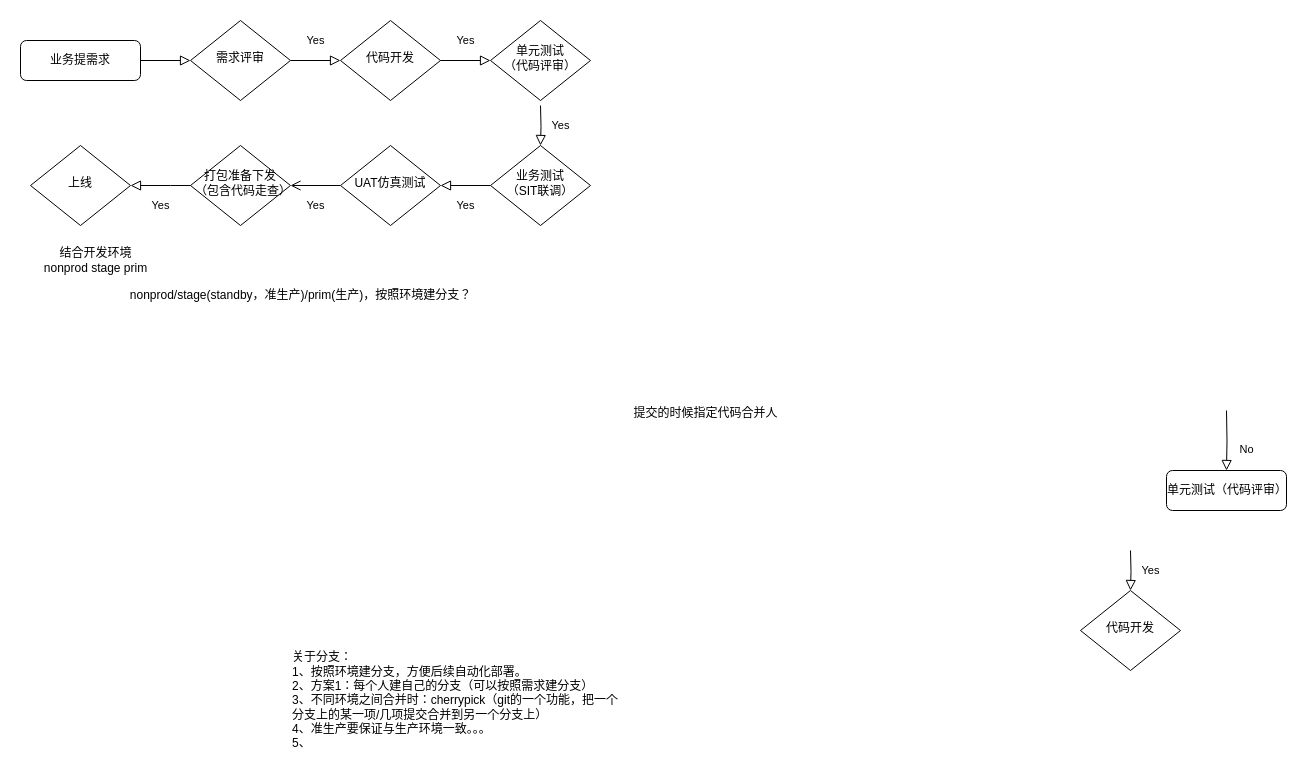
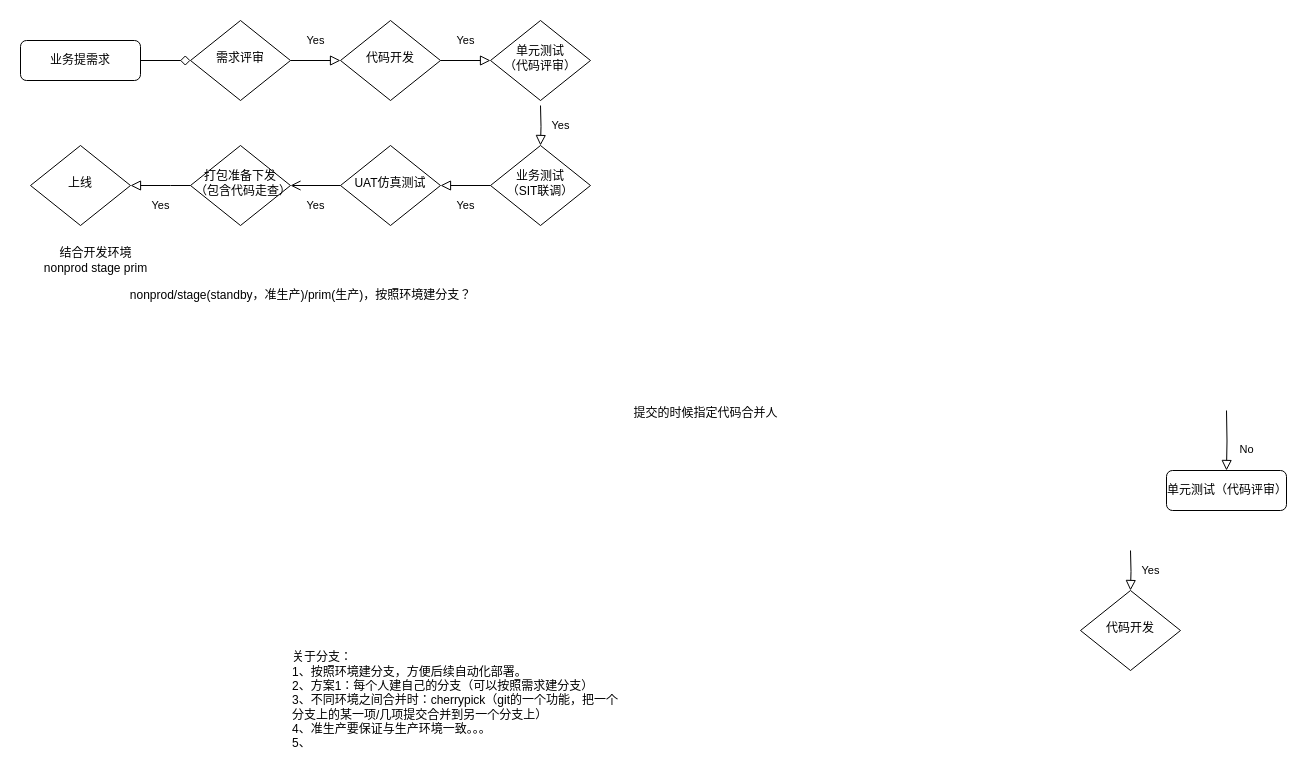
(179, 61) -> (179, 61)
